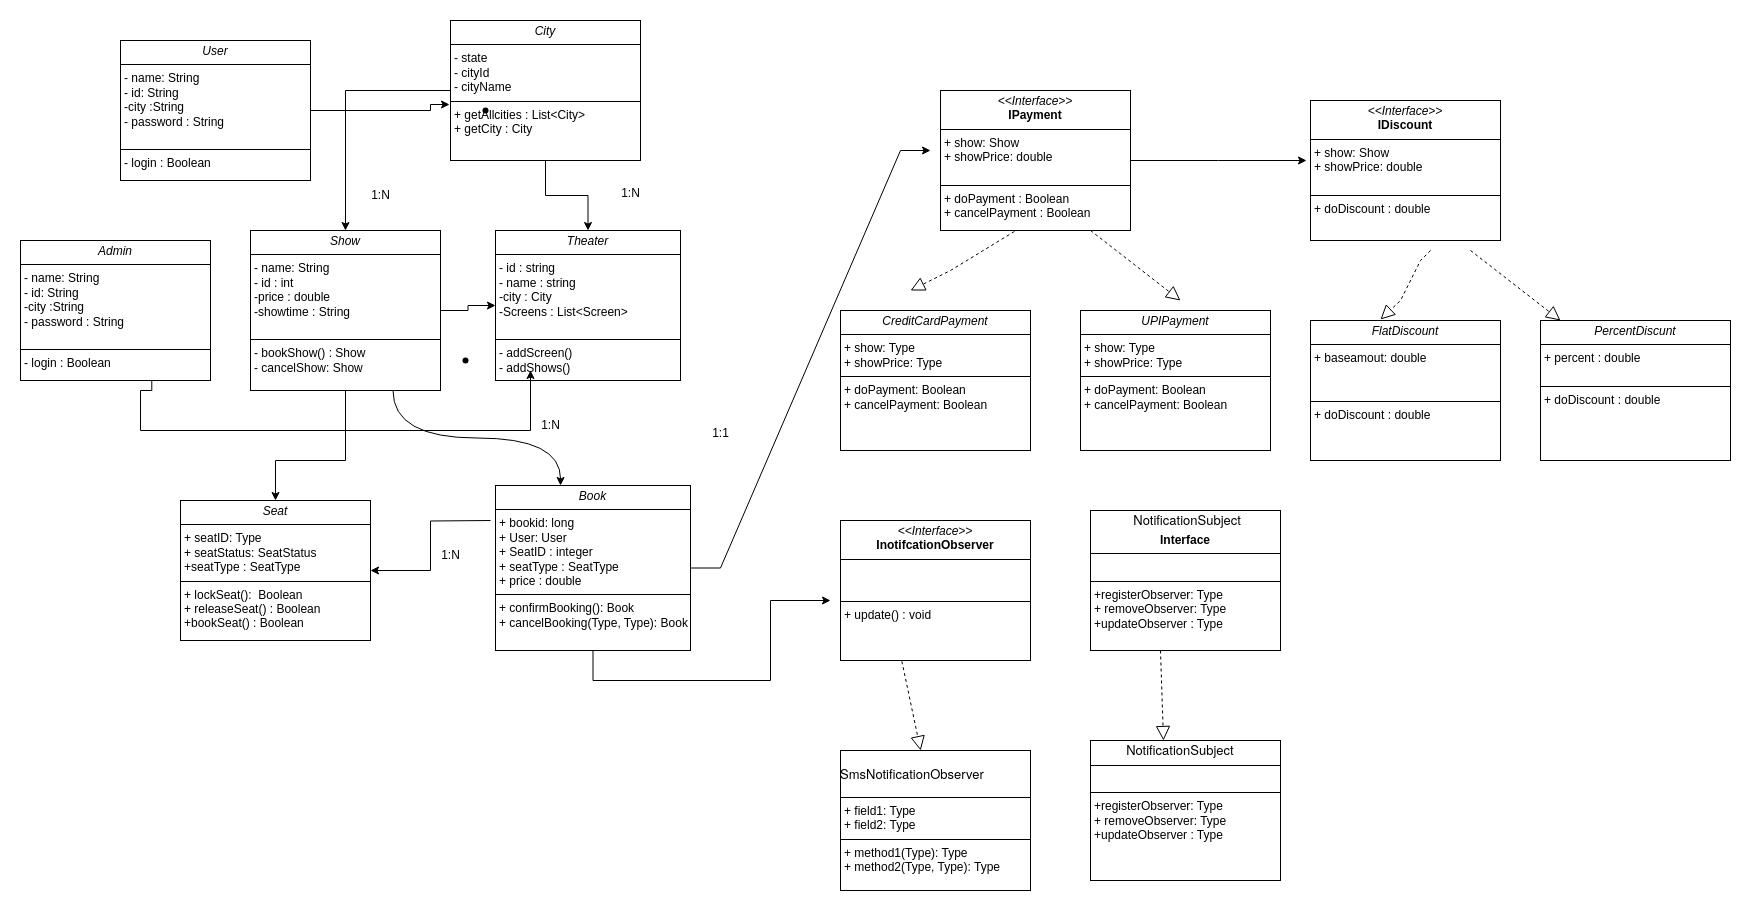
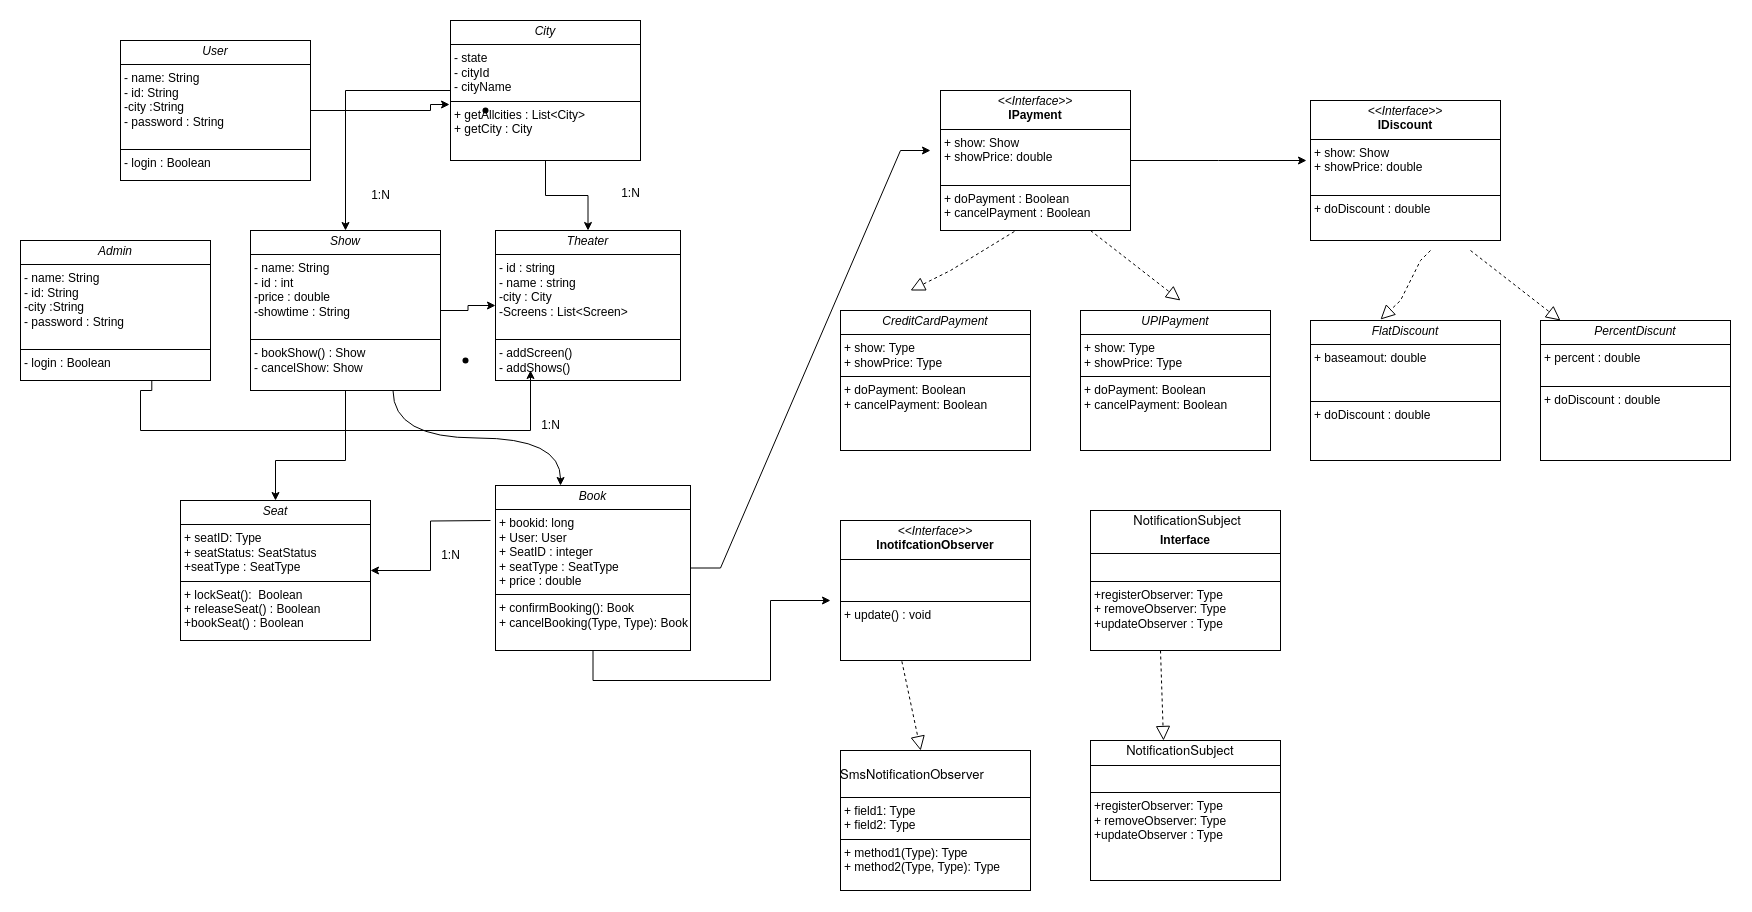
(721, 434) -> none
